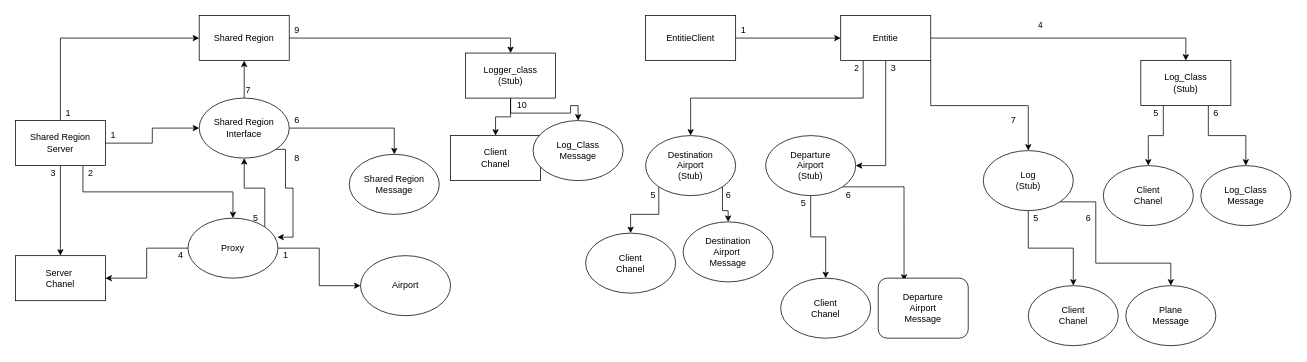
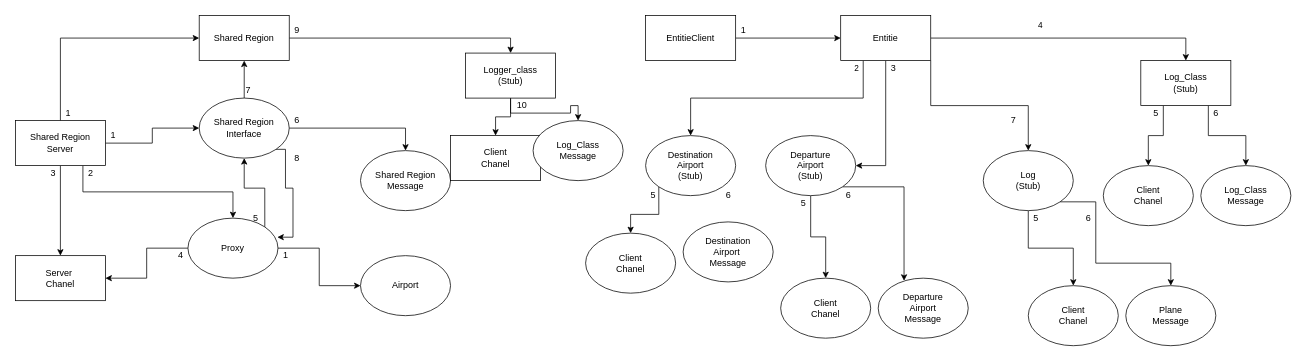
(394, 184) -> (405, 180)
(722, 204) -> none
(923, 308) -> (923, 308)
